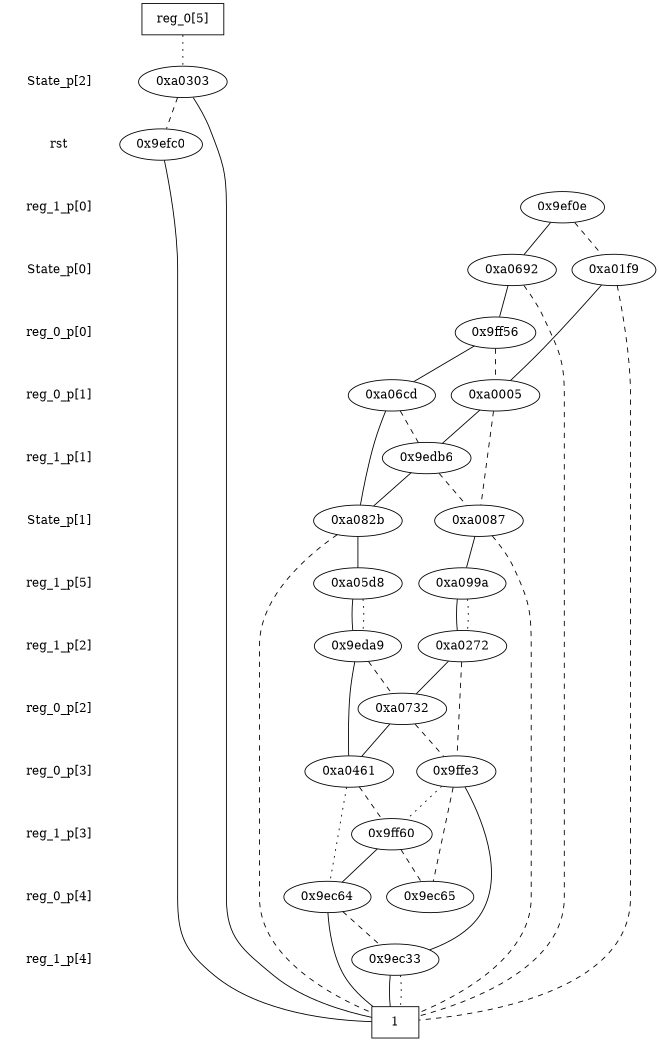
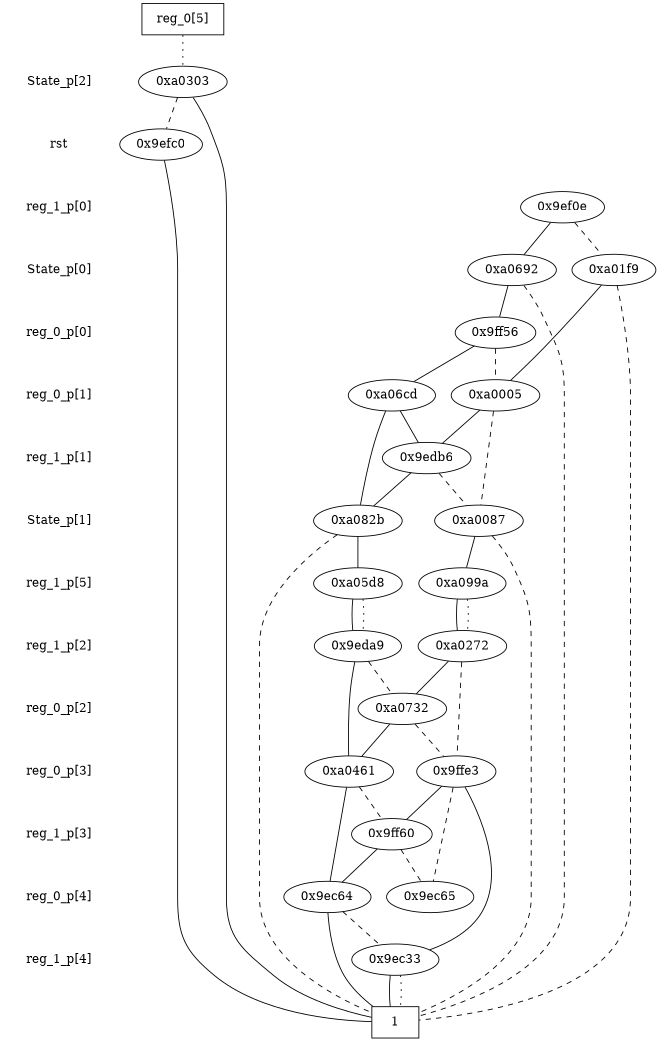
(409, 427) -> (409, 427)
(424, 803) -> (424, 803)
(338, 834) -> (338, 834)
